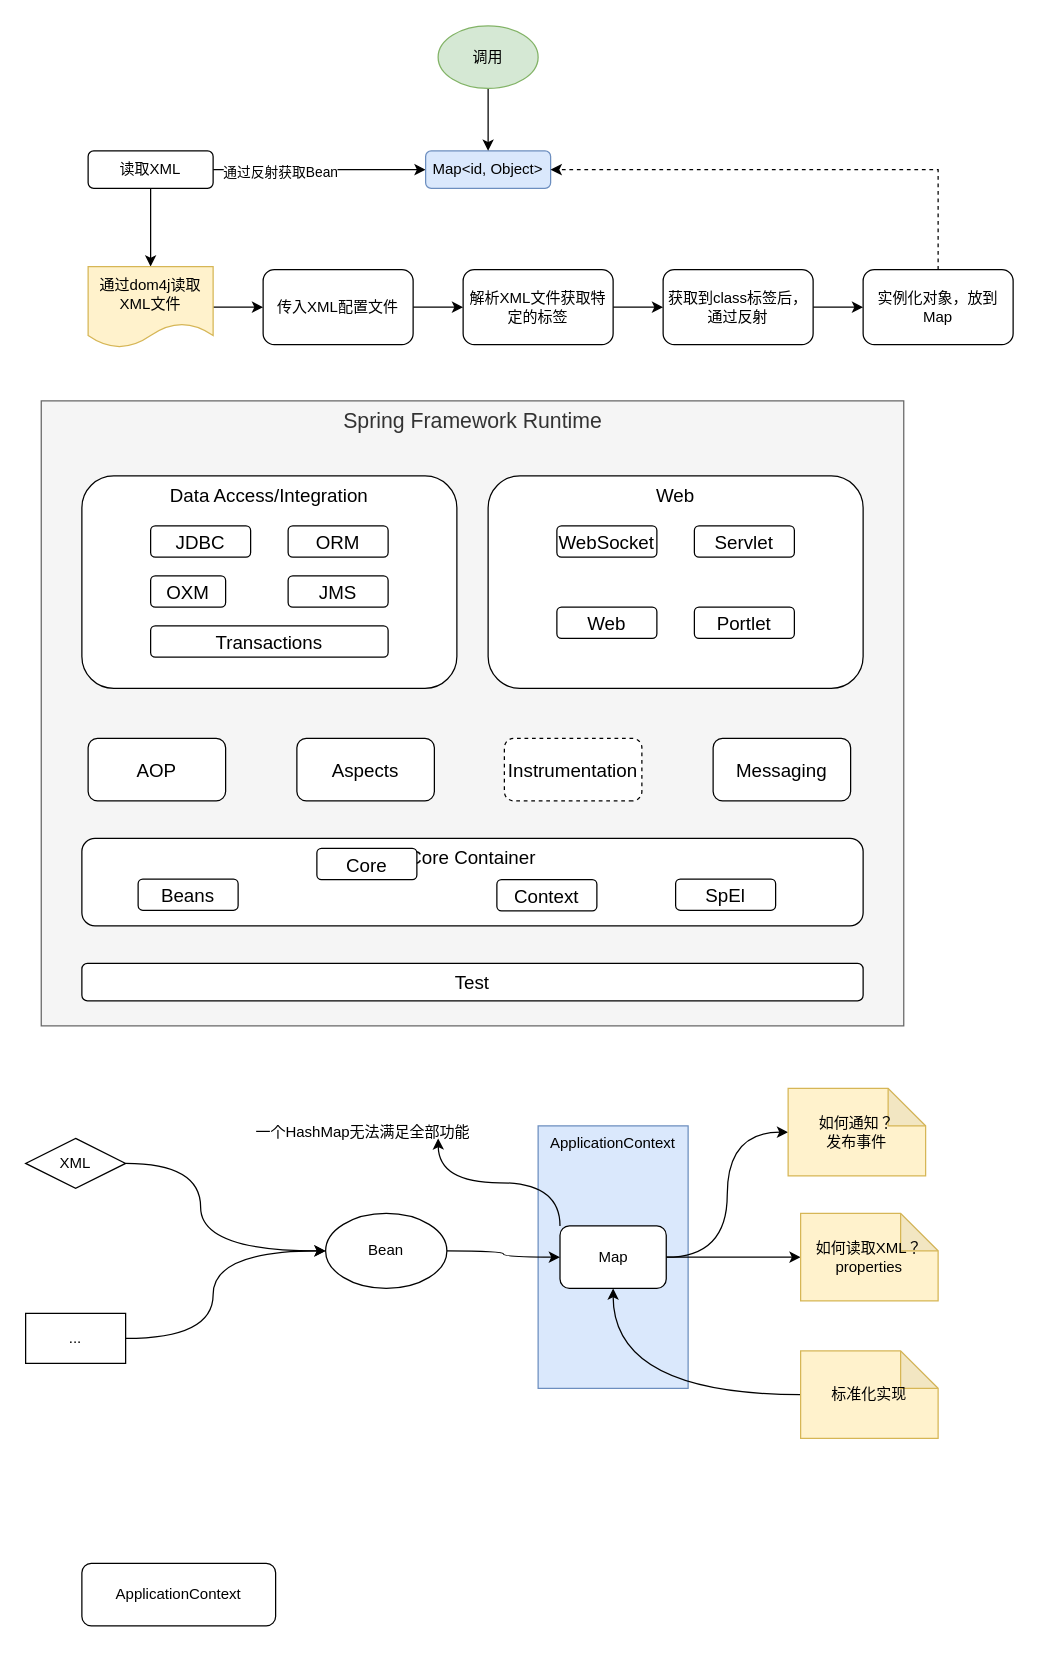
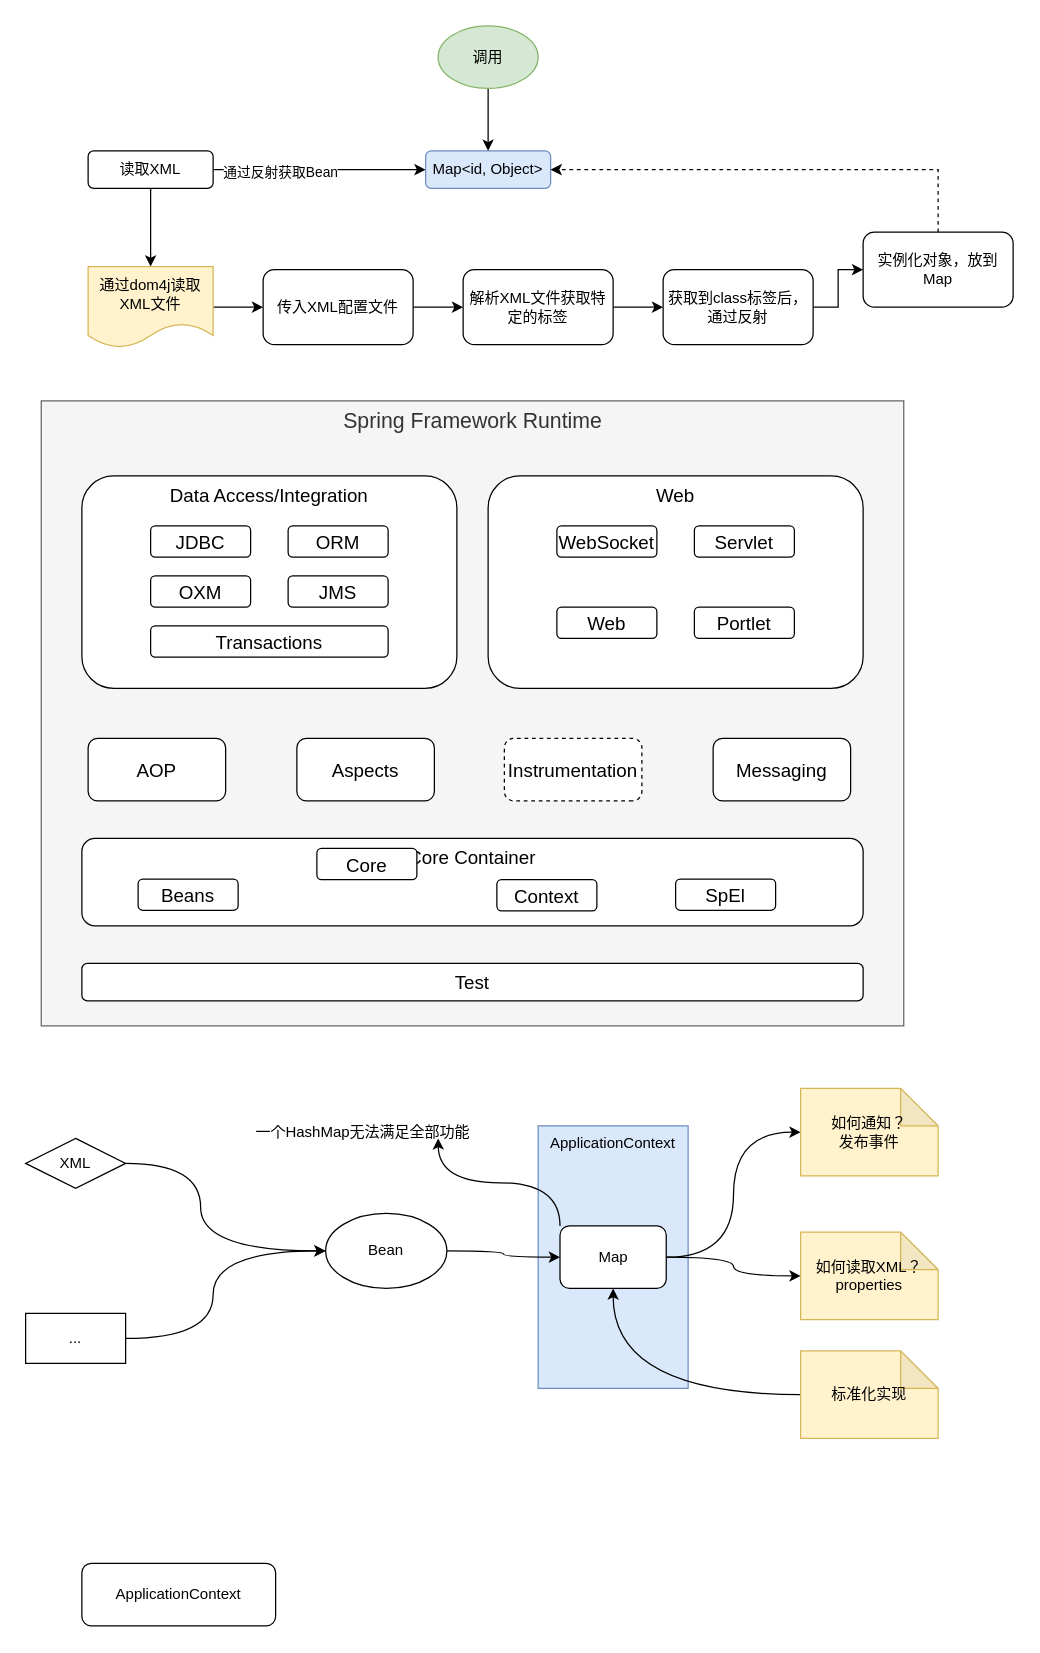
(938, 307) -> (938, 269)
(188, 591) -> (201, 591)
(857, 1132) -> (869, 1132)
(869, 1257) -> (869, 1276)
